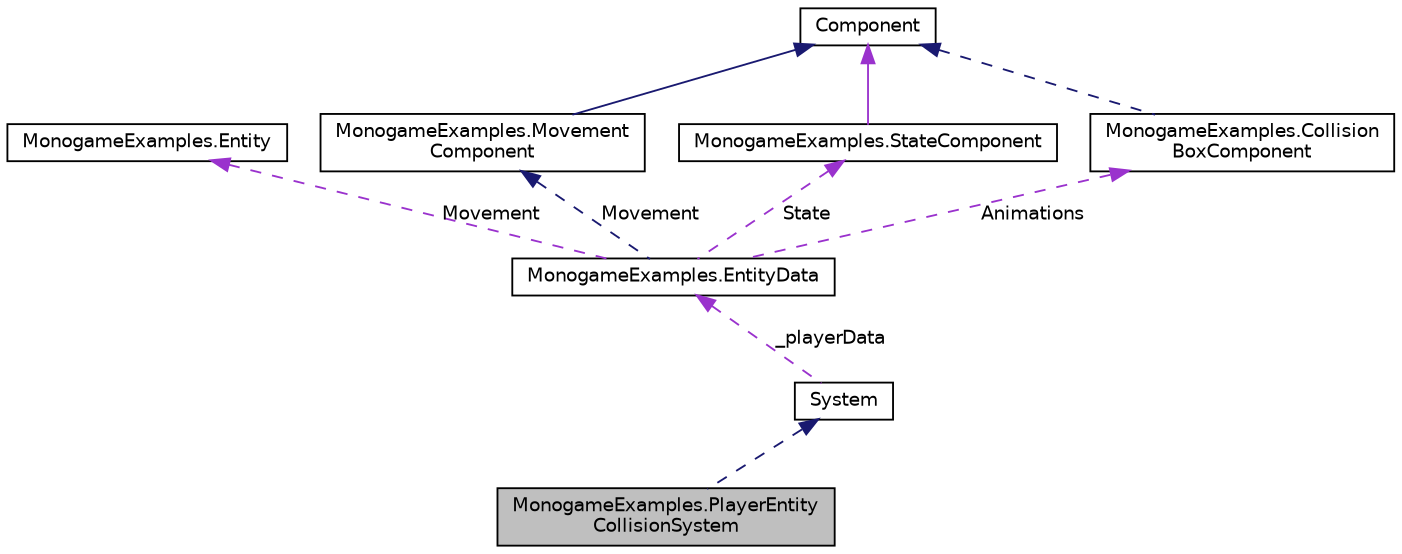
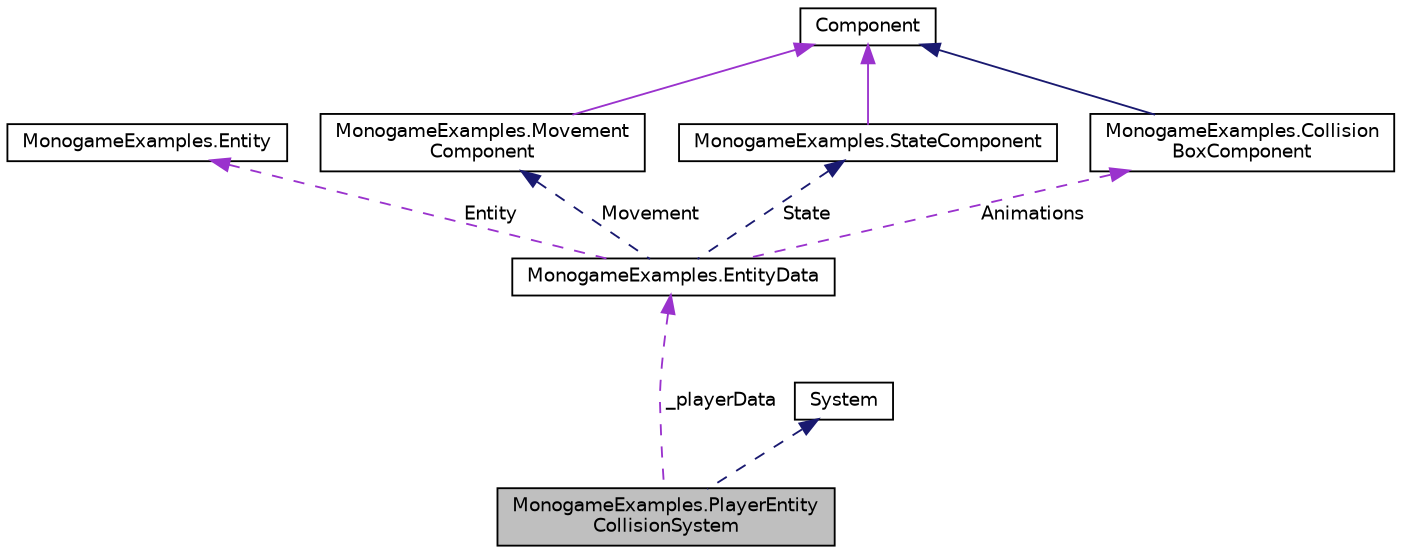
(684, 82) -> (684, 82)
(1047, 82) -> (1047, 82)
(488, 215) -> (488, 215)
(763, 215) -> (763, 215)
(767, 345) -> (660, 401)
